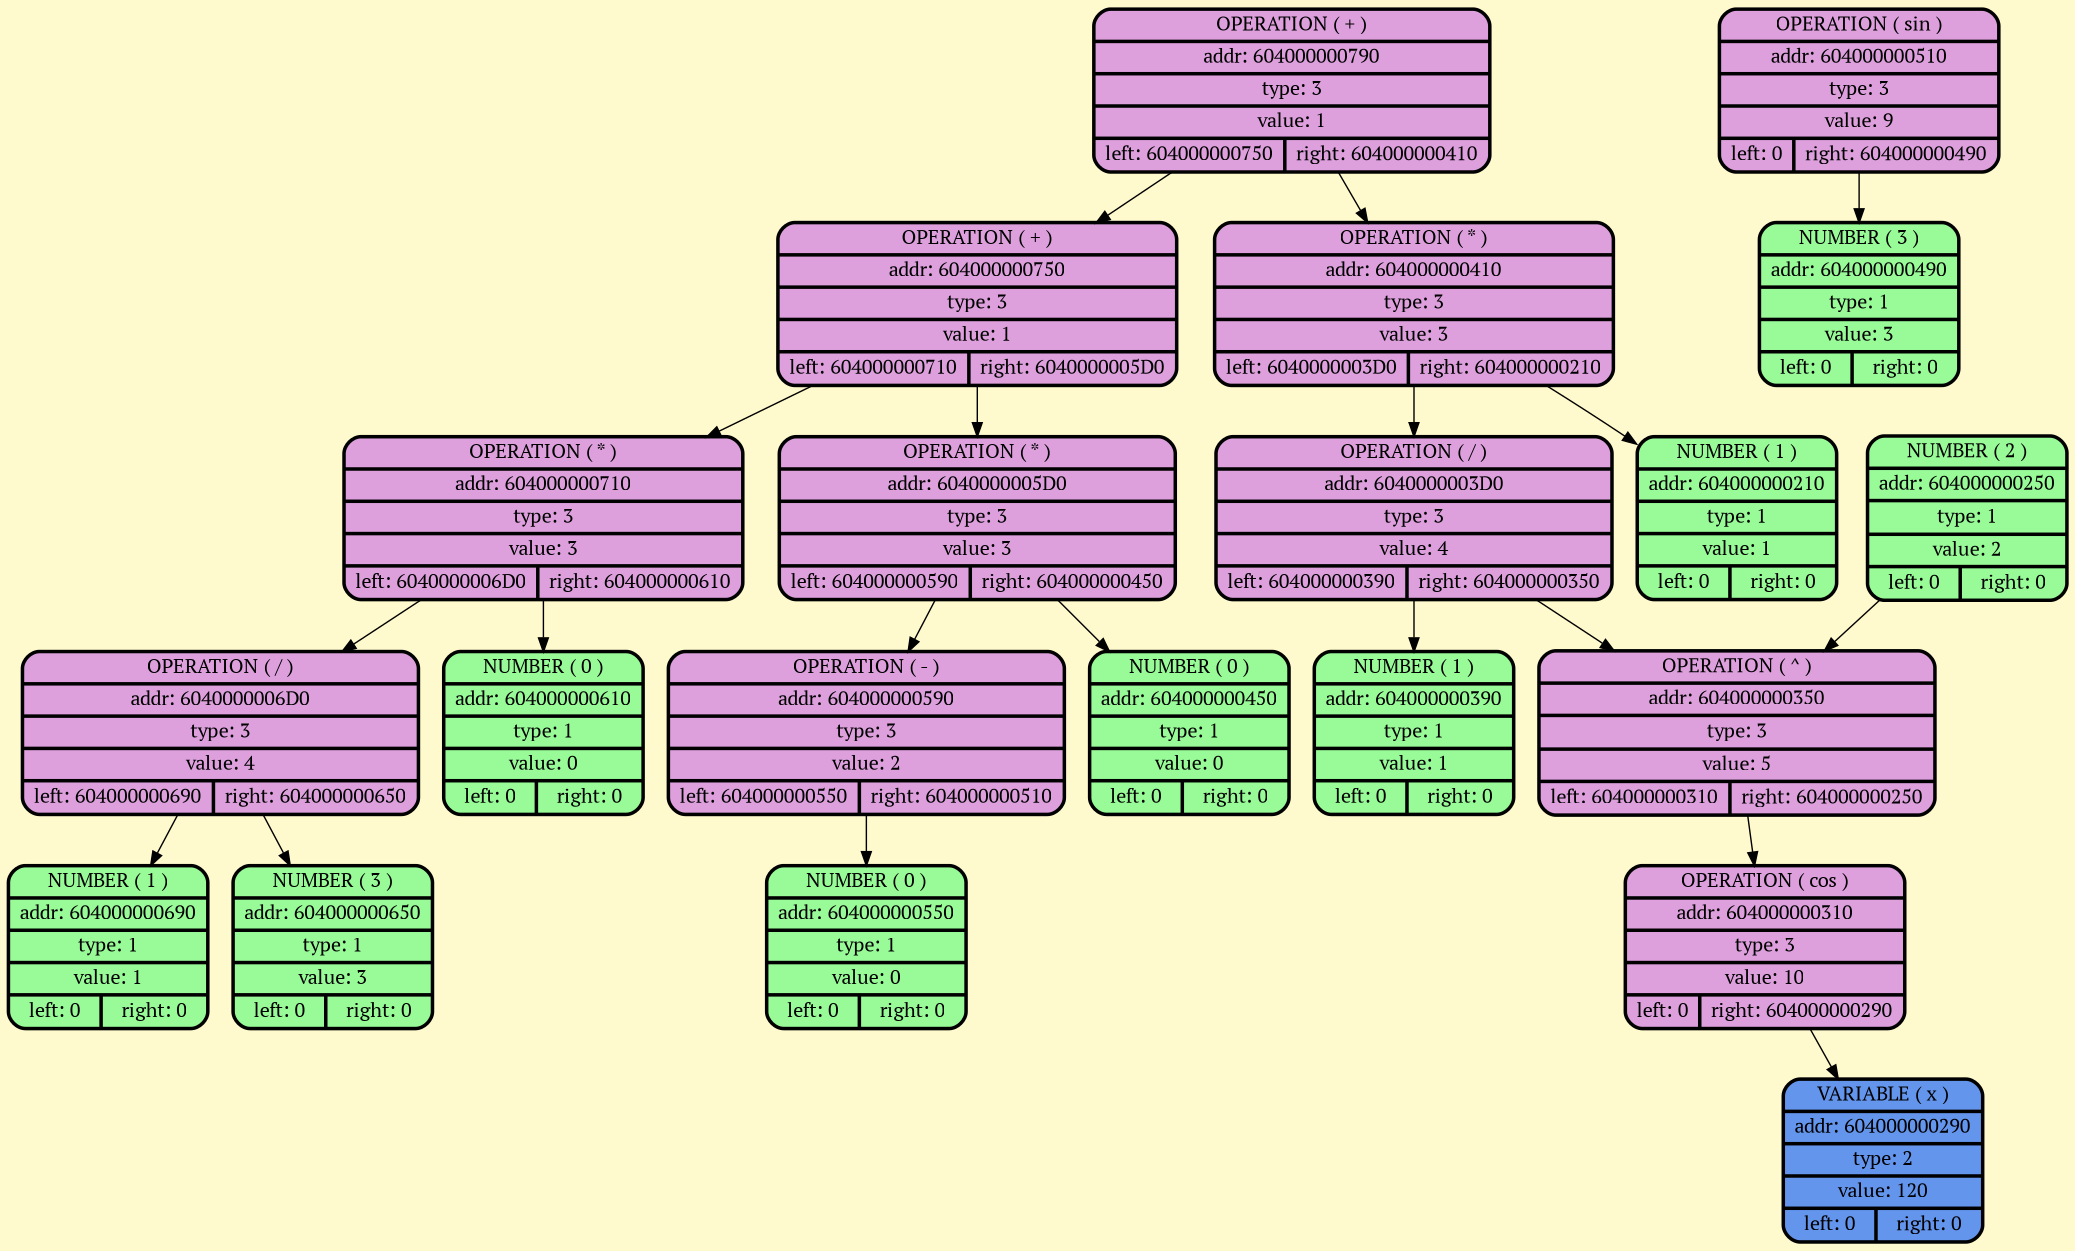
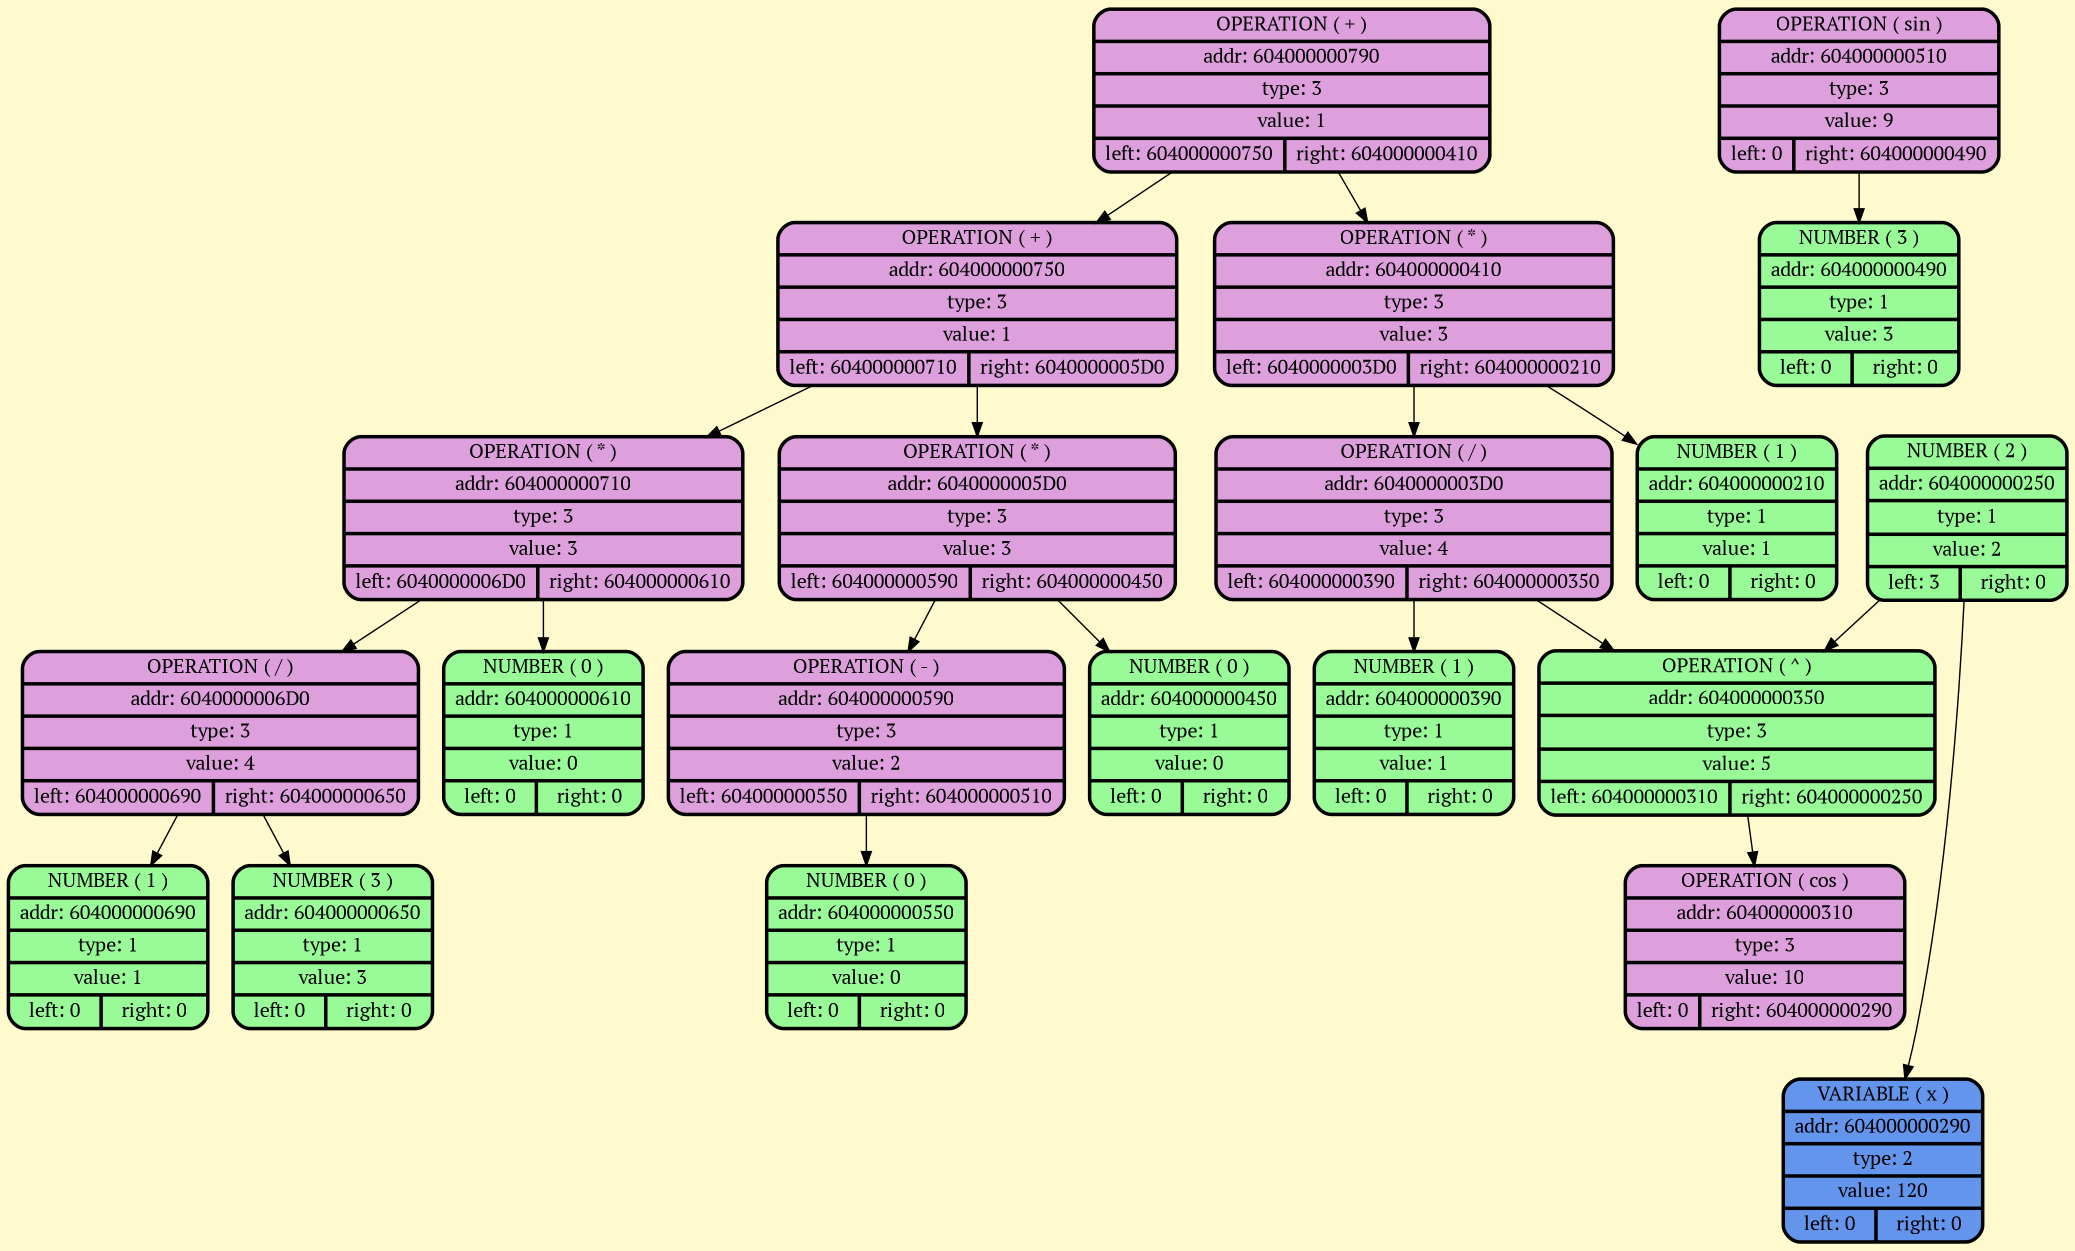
(1914, 583) -> (1914, 583)
(1737, 733) -> (1737, 733)
(1821, 1048) -> (1946, 834)
